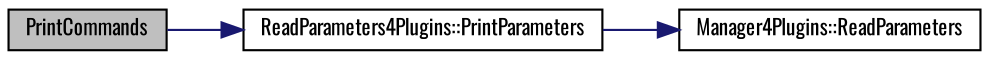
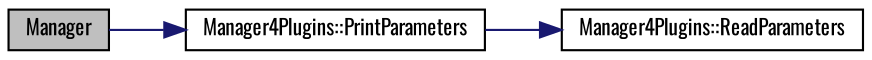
(88, 30) -> (59, 30)
(423, 30) -> (335, 30)
